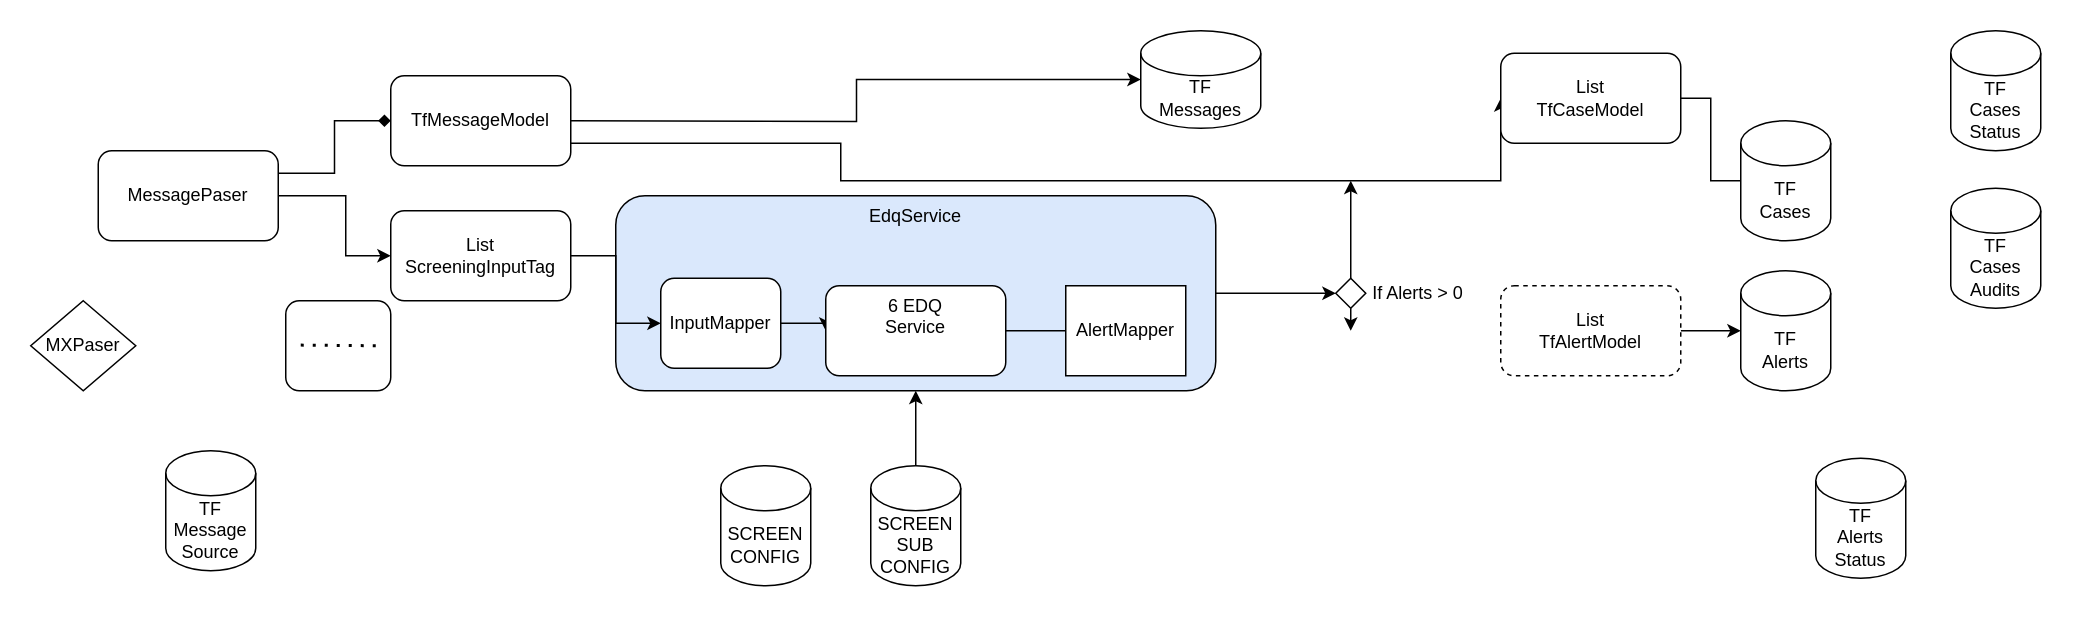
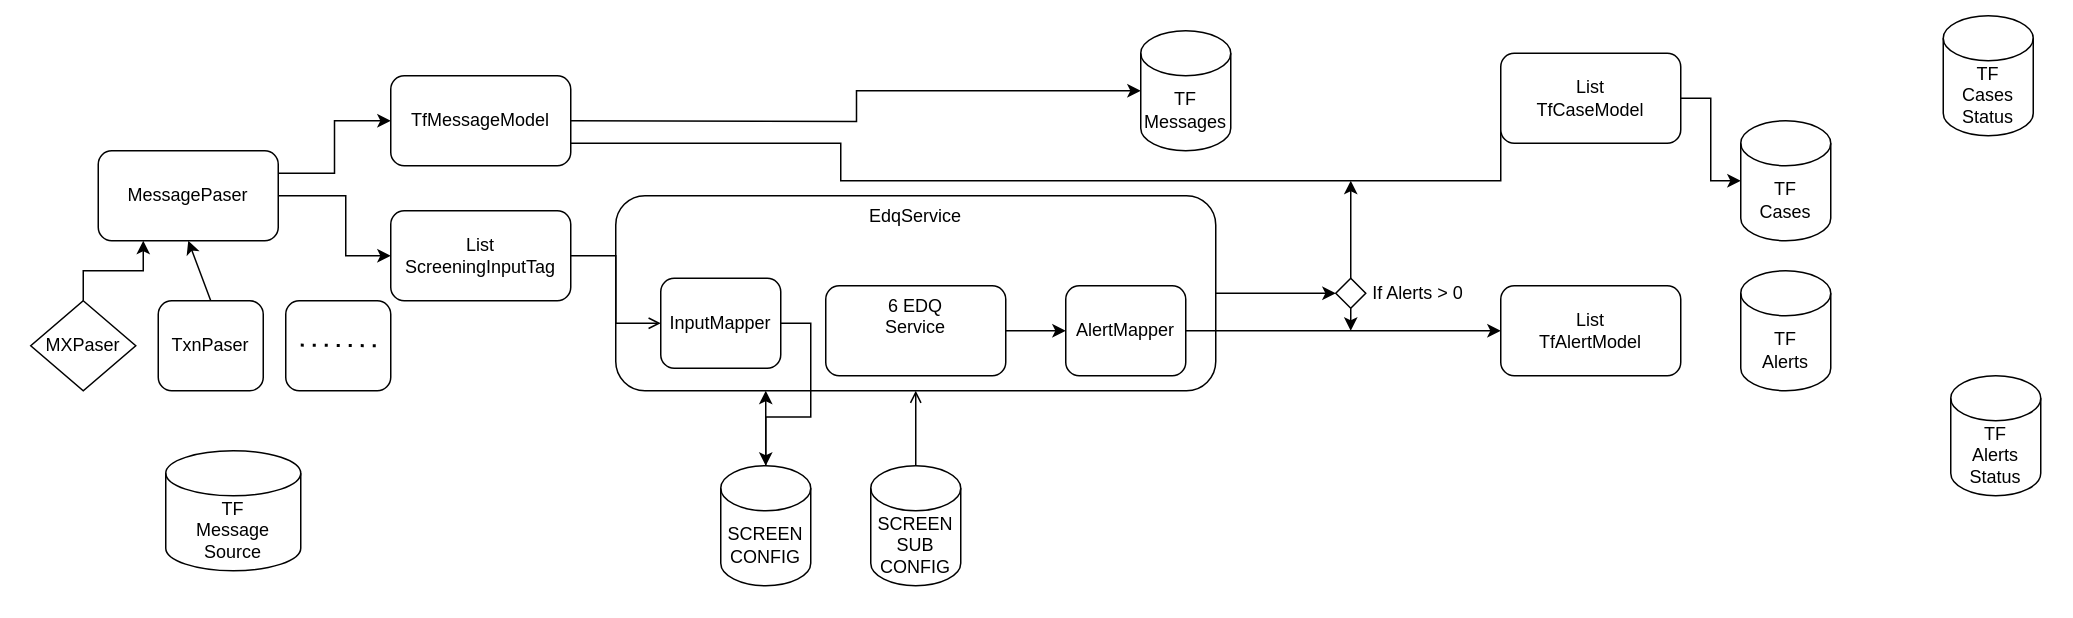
(1201, 80) -> (1186, 91)
(1996, 91) -> (1988, 76)
(1501, 109) -> (1501, 105)
(378, 121) -> (379, 121)
(1733, 181) -> (1729, 181)
(916, 217) -> (916, 217)
(1996, 248) -> none
none -> (108, 271)
none -> (201, 275)
(649, 323) -> (651, 323)
(818, 323) -> (811, 391)
(1058, 331) -> (1054, 331)
(1126, 331) -> (1126, 331)
none -> (1338, 331)
(1591, 331) -> (1591, 331)
(1706, 331) -> none
none -> (211, 346)
(916, 402) -> (916, 399)
none -> (766, 407)
(211, 511) -> (233, 511)
(1861, 518) -> (1996, 436)
